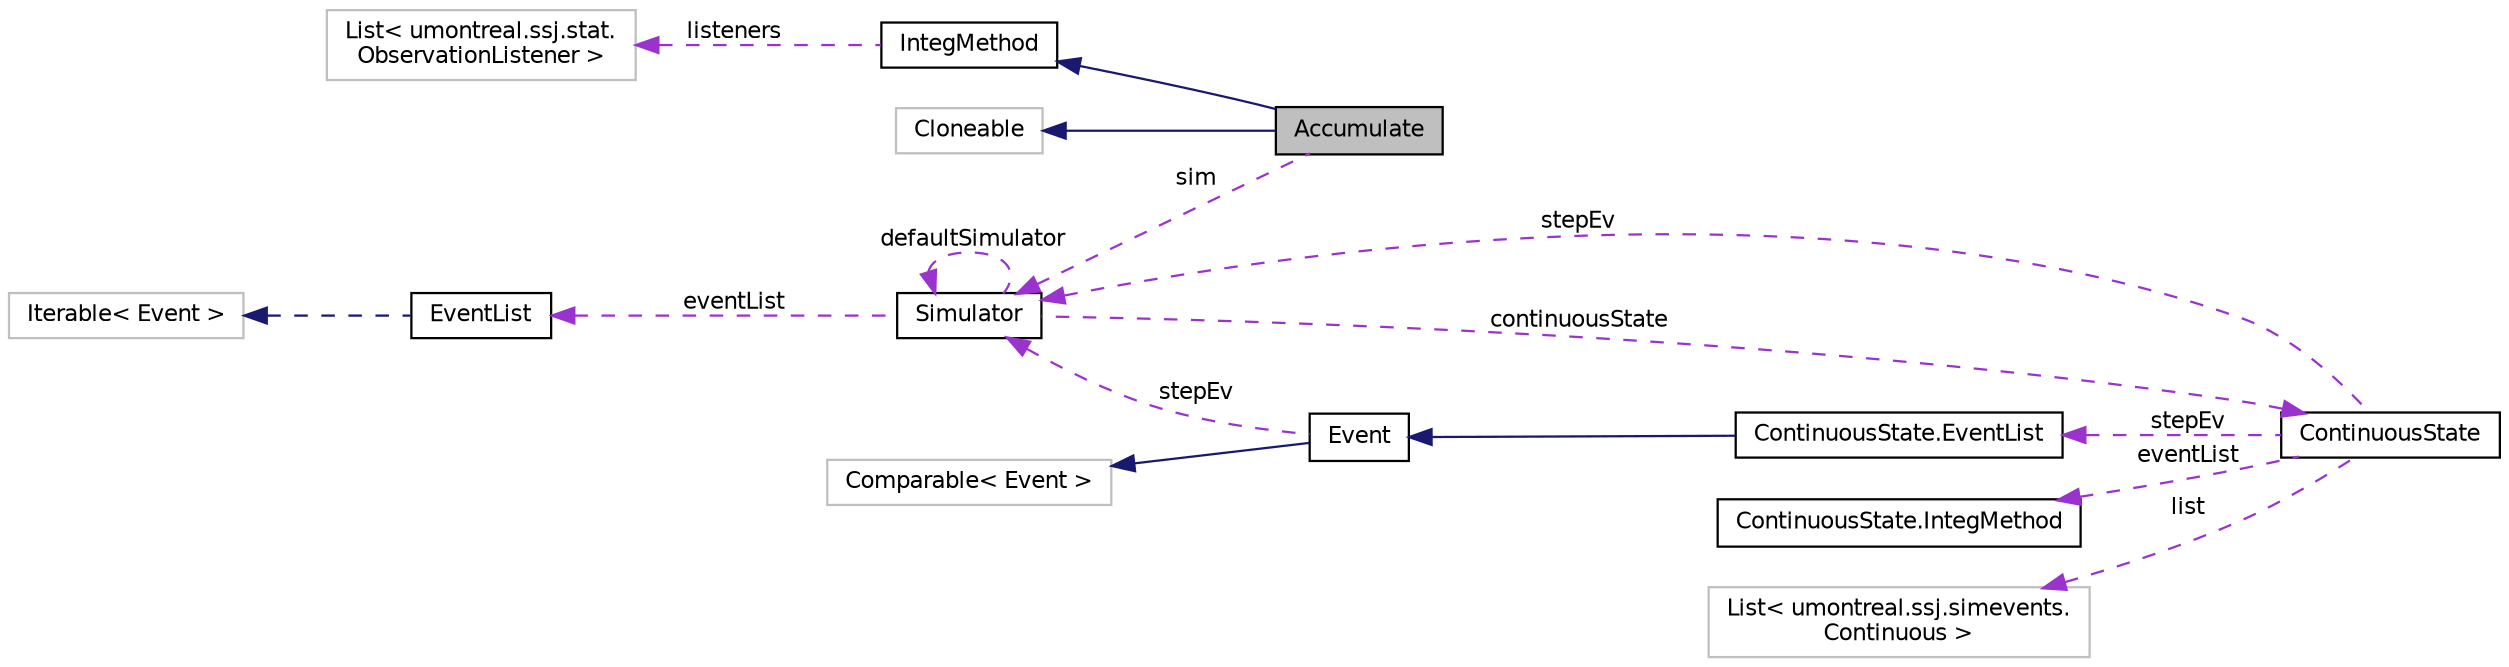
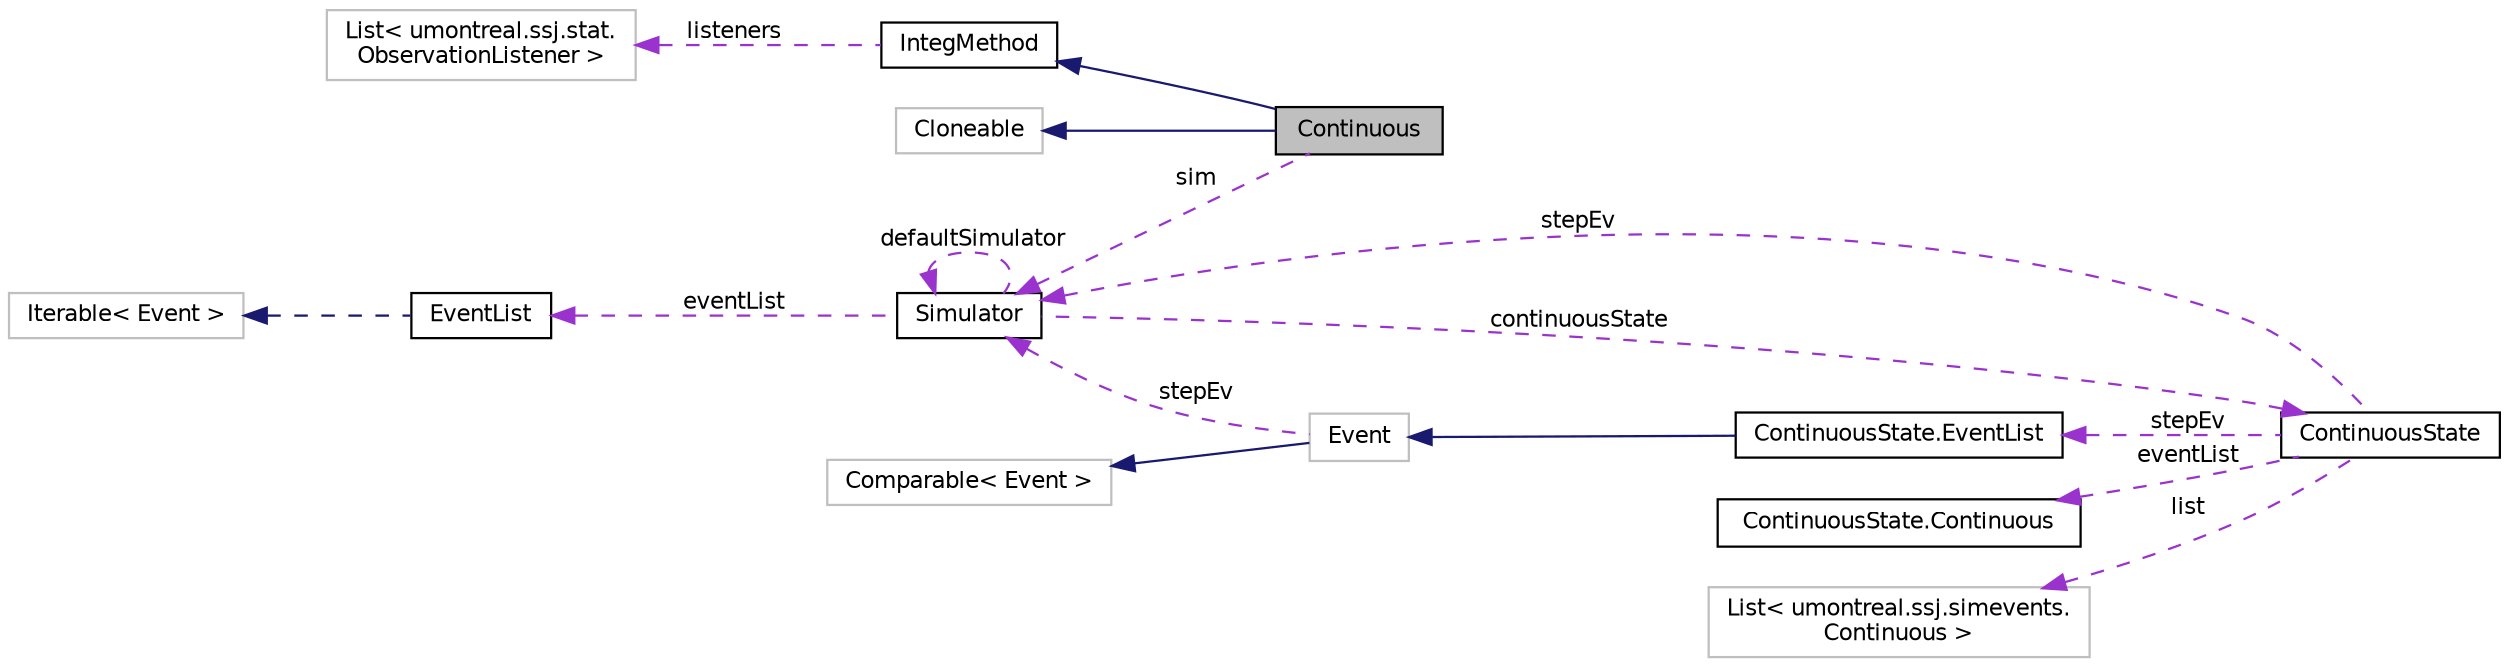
(1359, 131) -> (1359, 131)
(1359, 437) -> (1359, 437)
(1899, 523) -> (1899, 523)
